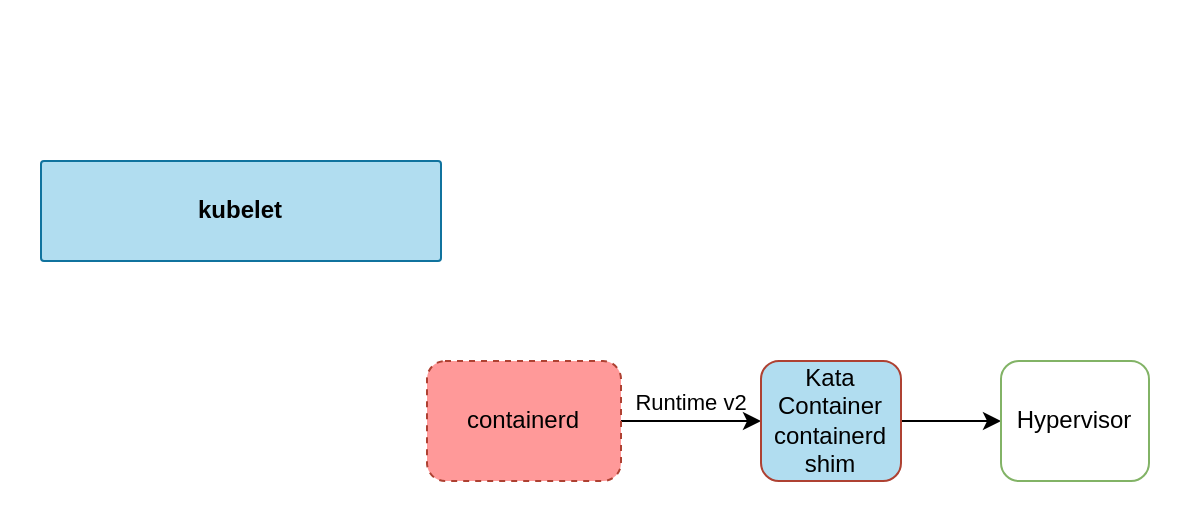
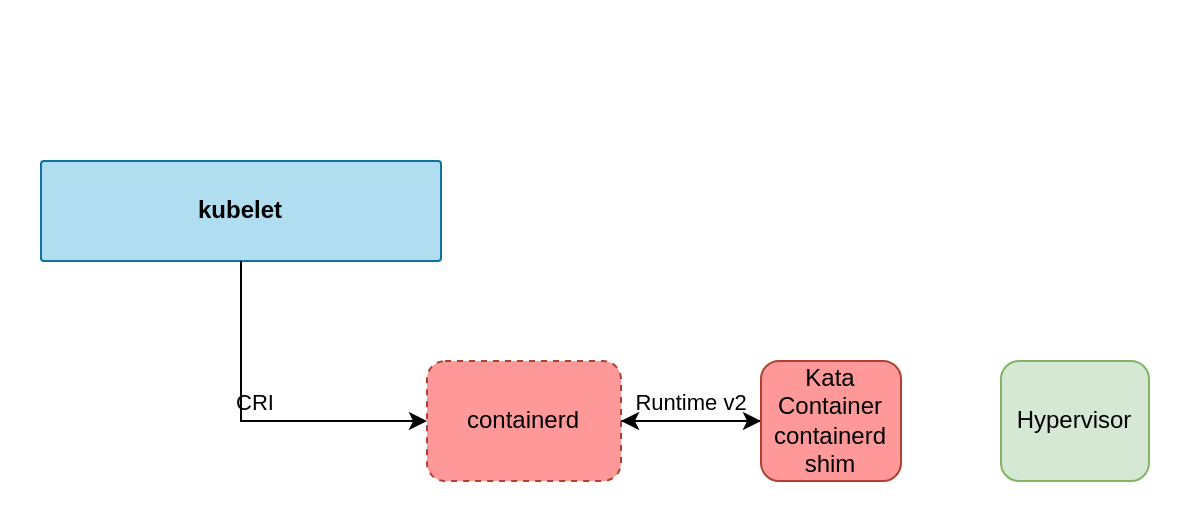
none -> (247, 421)
(831, 421) -> (831, 421)
(944, 421) -> (759, 421)
(1075, 421) -> (1075, 421)
